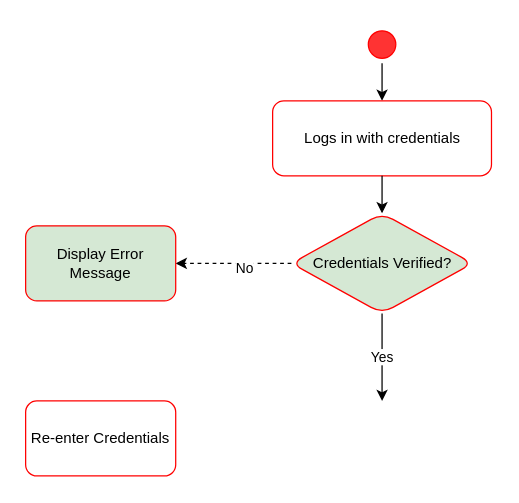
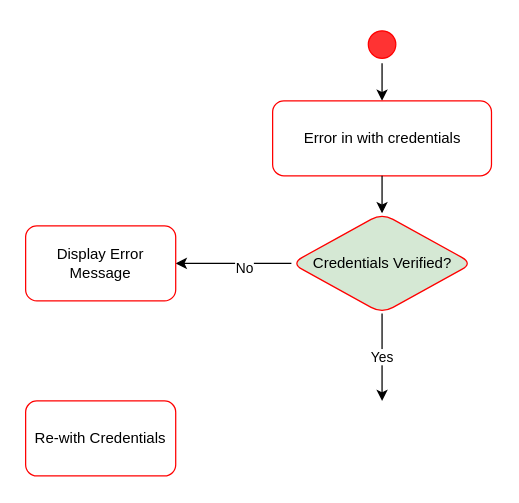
(383, 138) -> (383, 138)
(101, 263) -> (101, 263)
(210, 263) -> (210, 263)
(101, 438) -> (101, 438)
